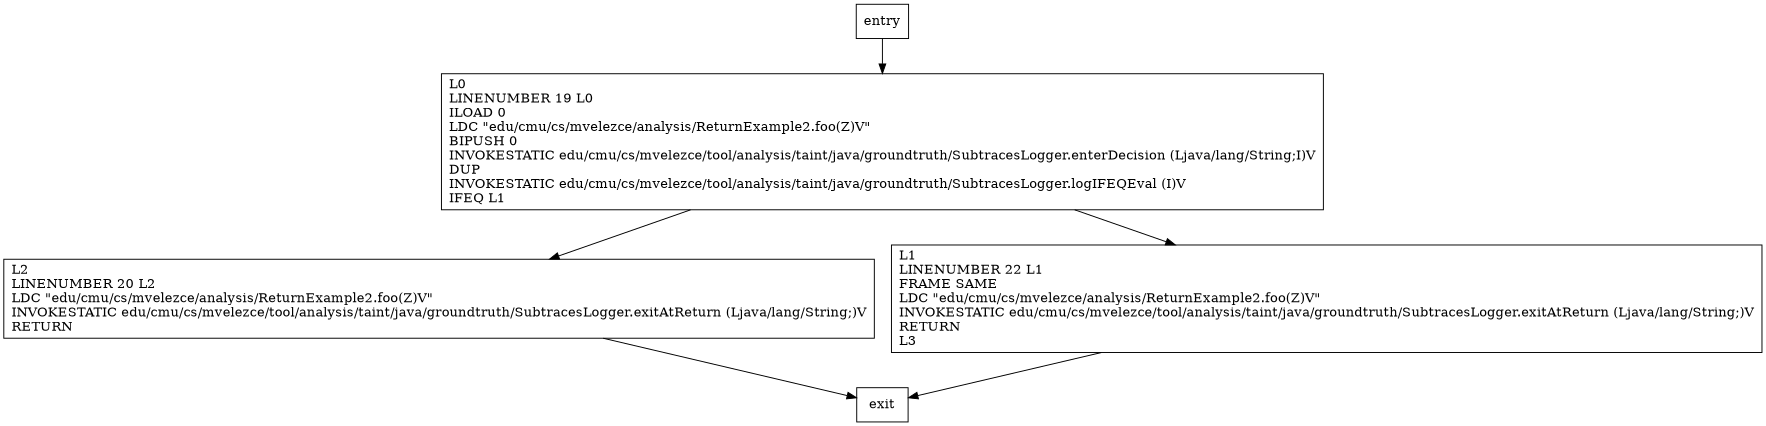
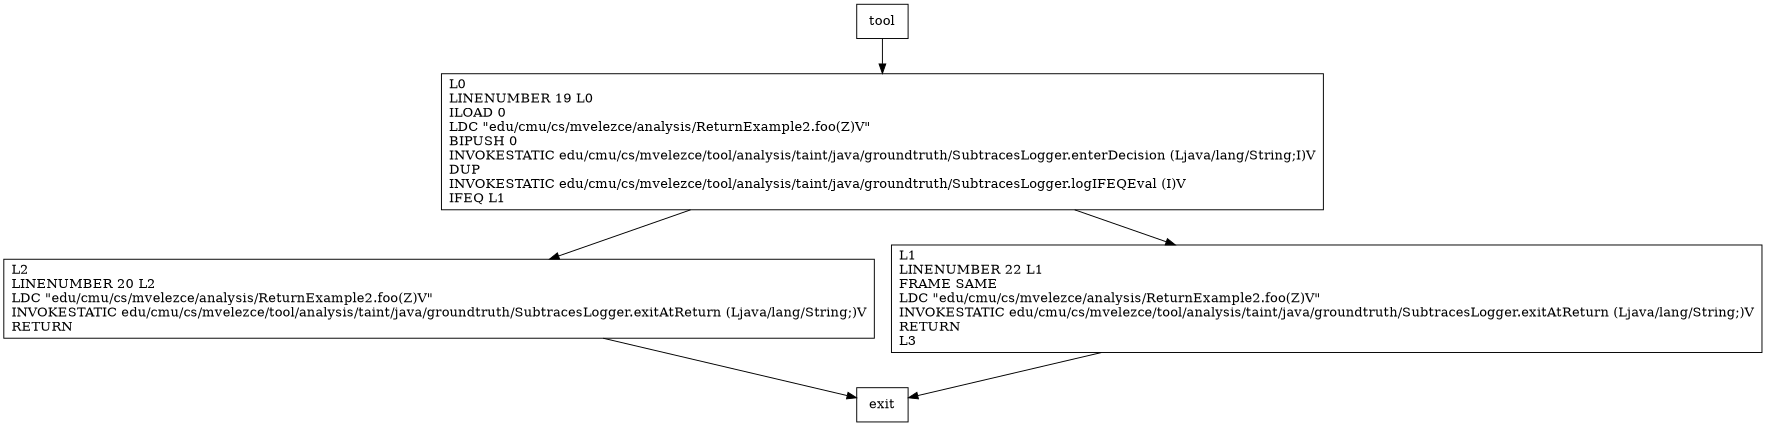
(882, 21) -> (882, 21)
